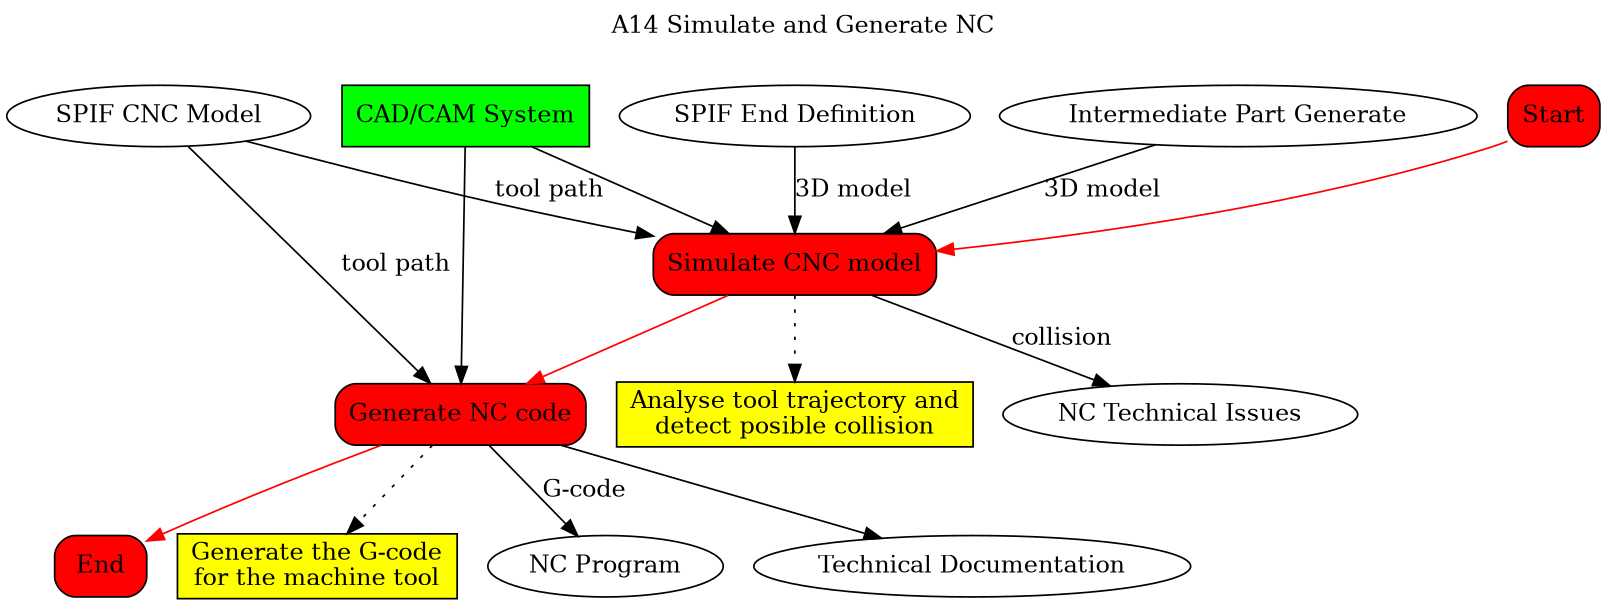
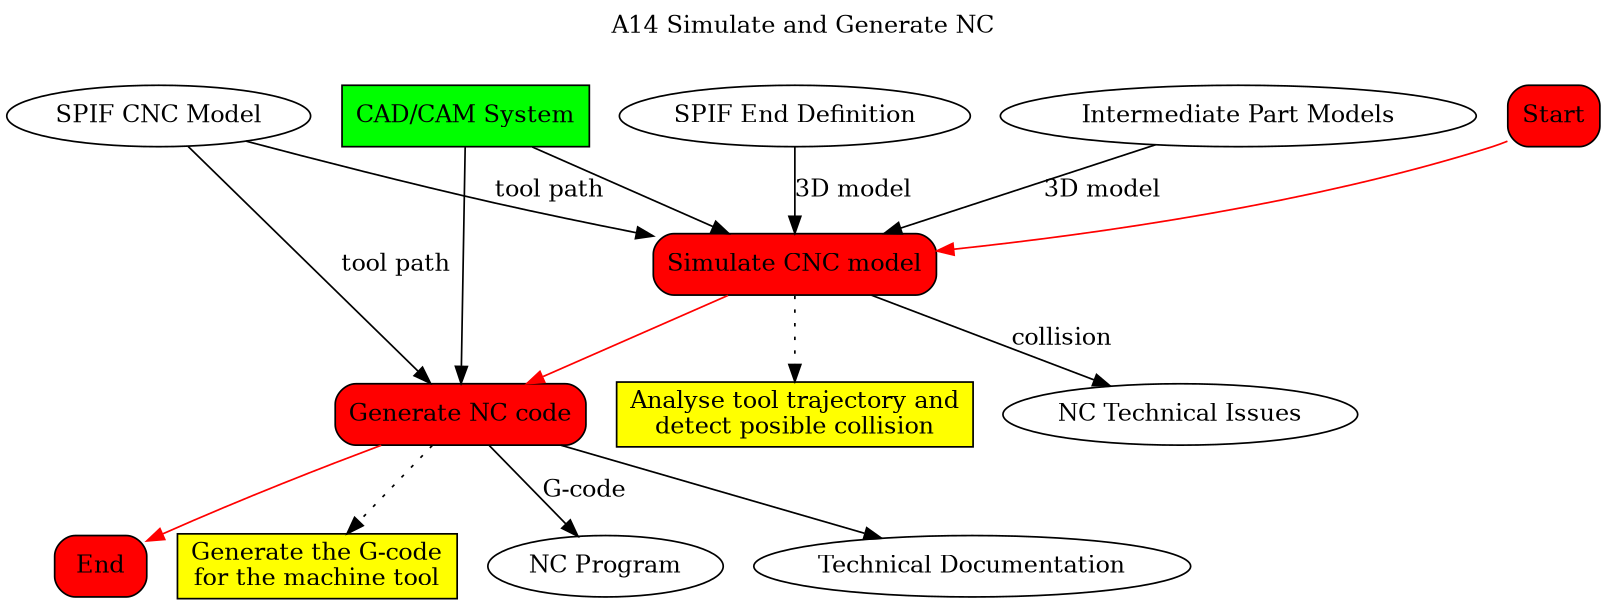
(1238, 116) -> (1238, 116)
